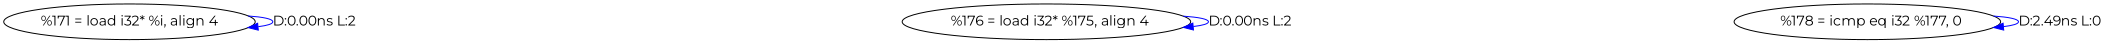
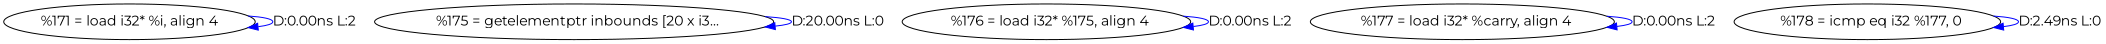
none -> (574, 22)
none -> (1462, 22)
